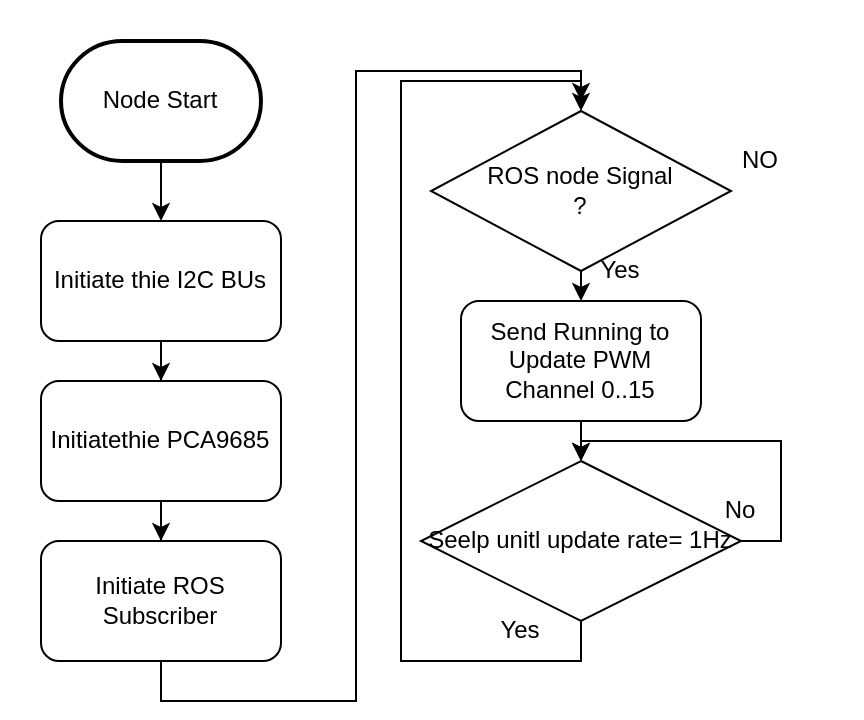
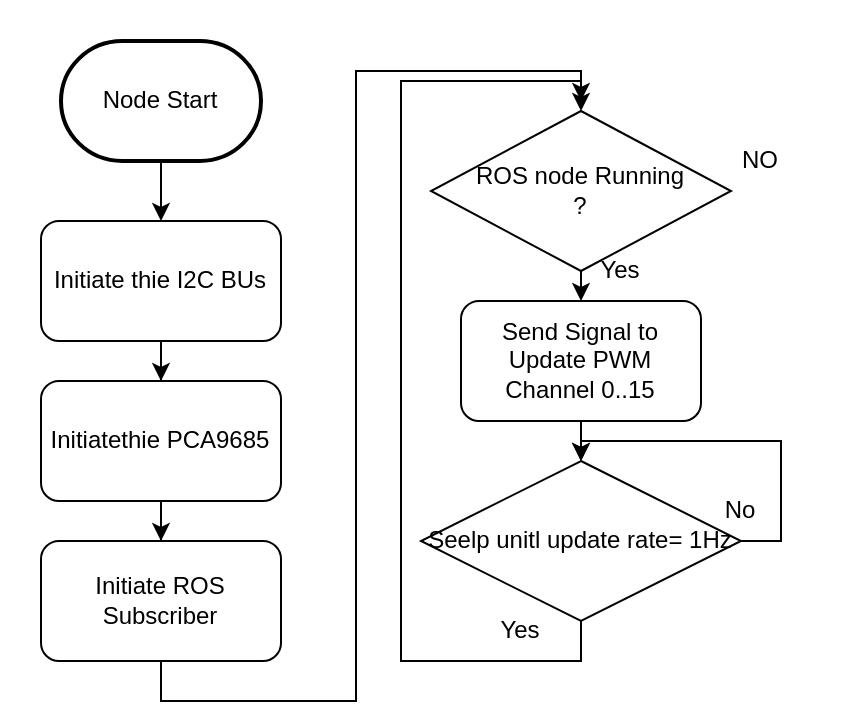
(581, 191) -> (581, 191)
(581, 361) -> (581, 361)
